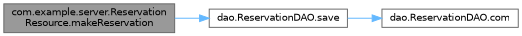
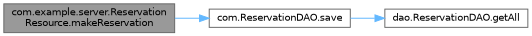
(278, 18) -> (280, 18)
(450, 18) -> (456, 18)
